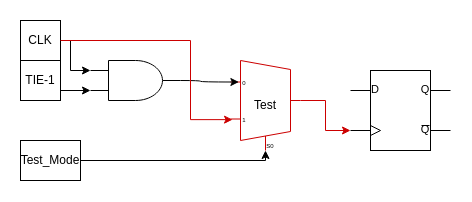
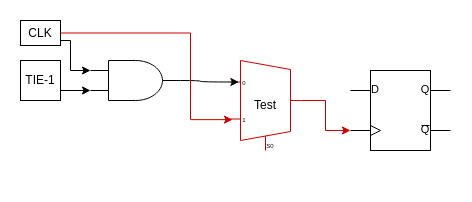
(41, 41) -> (41, 33)
(51, 161) -> none
(175, 161) -> none
